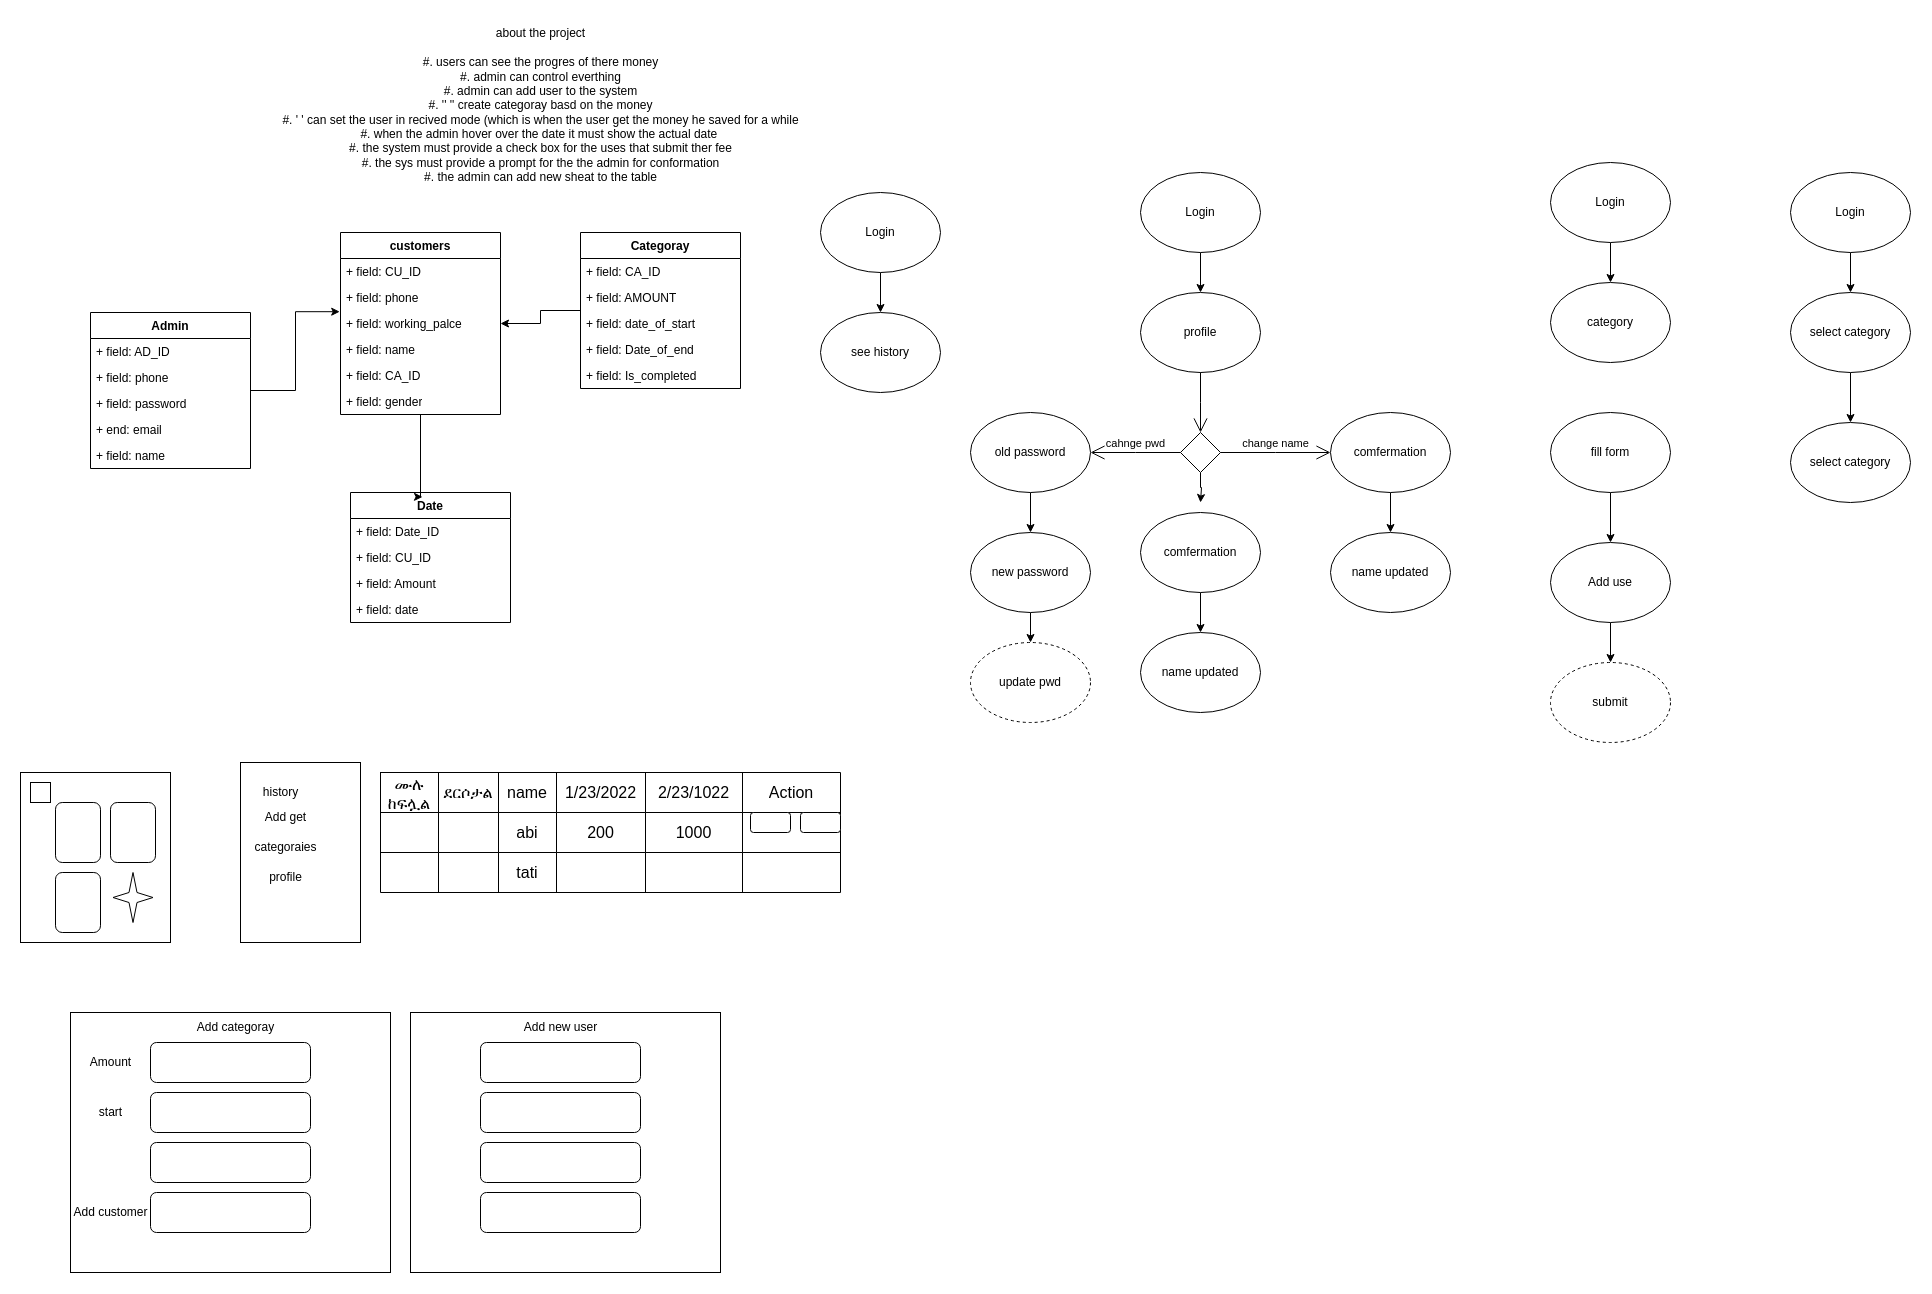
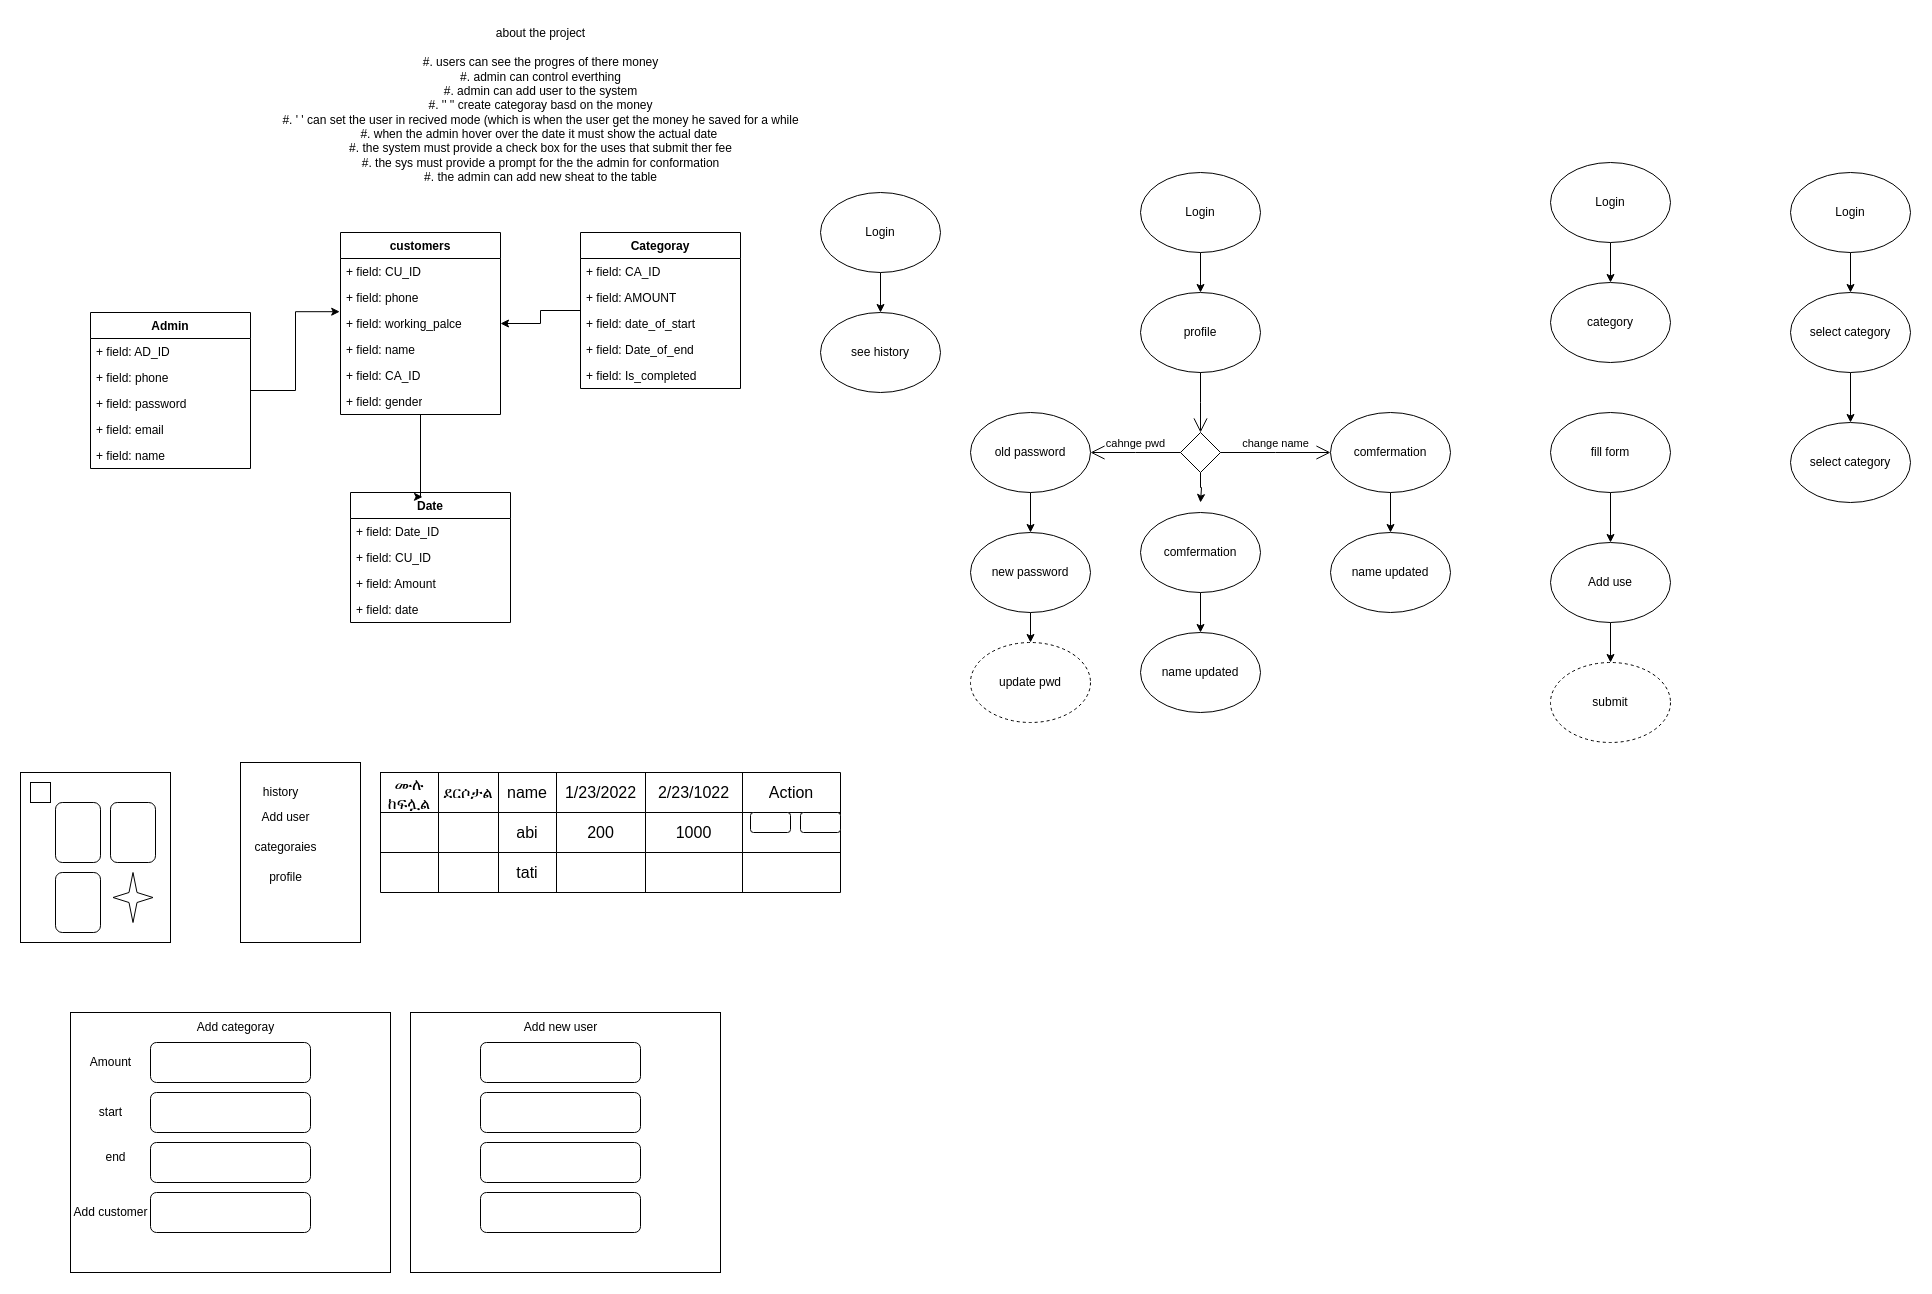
(129, 431) -> (133, 431)
(286, 818) -> (286, 818)
none -> (116, 1158)
